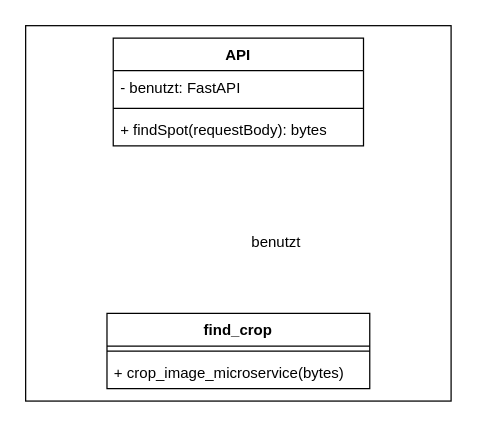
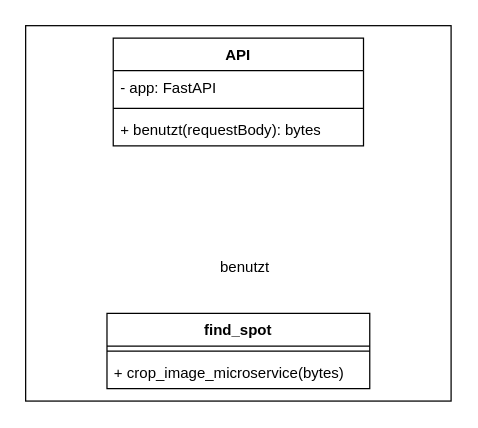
(190, 88) -> (174, 88)
(239, 131) -> (237, 131)
(276, 242) -> (244, 267)
(238, 331) -> (238, 331)
